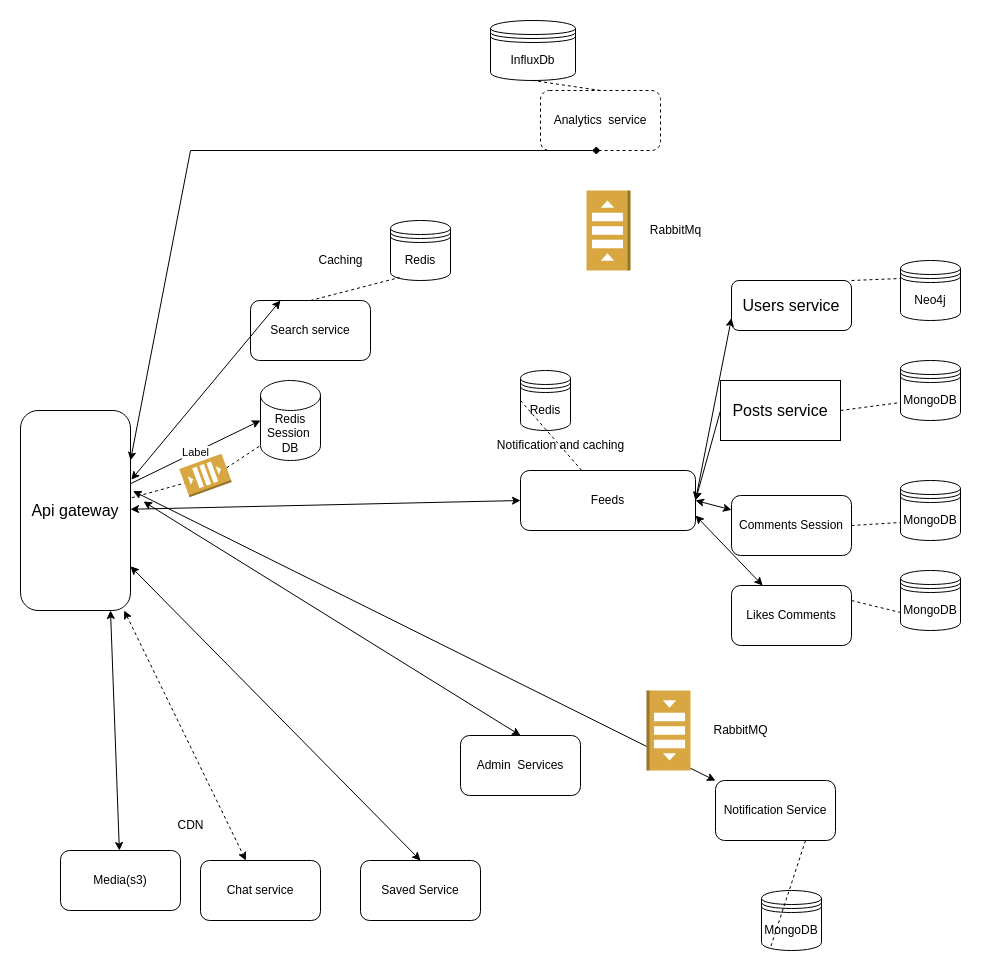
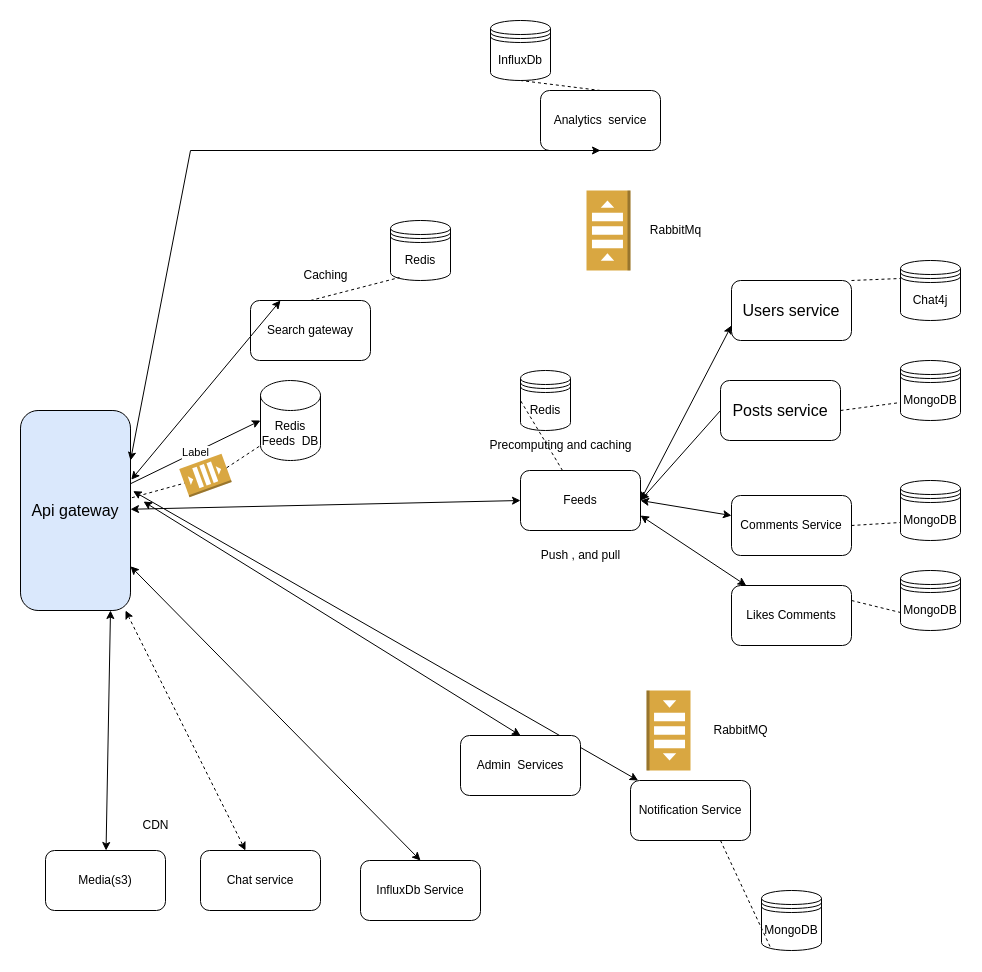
(533, 51) -> (521, 51)
(601, 121) -> (601, 121)
(592, 151) -> (592, 151)
(341, 261) -> (326, 276)
(931, 301) -> (931, 301)
(792, 306) -> (792, 311)
(311, 331) -> (311, 331)
(781, 411) -> (781, 411)
(291, 434) -> (291, 434)
(561, 446) -> (561, 446)
(608, 501) -> (581, 501)
(76, 511) -> (76, 511)
(792, 526) -> (792, 526)
none -> (581, 556)
(776, 811) -> (691, 811)
(191, 826) -> (156, 826)
(121, 881) -> (106, 881)
(261, 891) -> (261, 881)
(421, 891) -> (421, 891)
